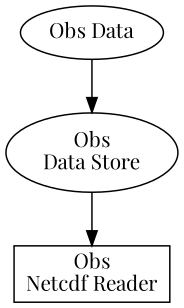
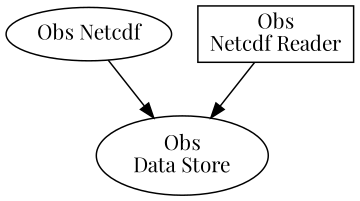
(92, 33) -> (89, 34)
(92, 212) -> (237, 84)
